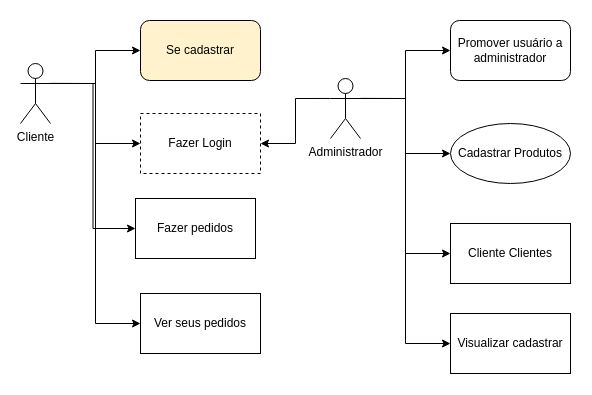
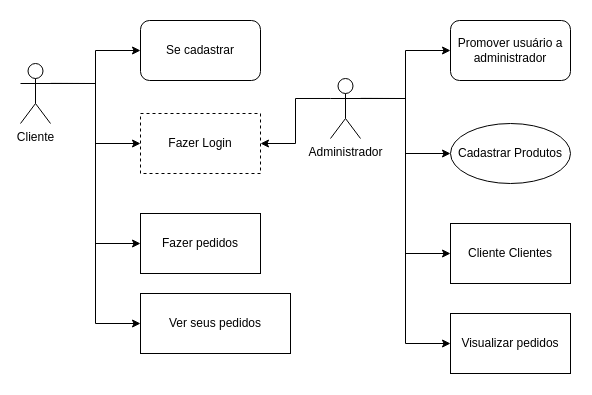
(201, 51) -> (201, 51)
(196, 229) -> (201, 244)
(201, 324) -> (216, 324)
(511, 344) -> (511, 344)
